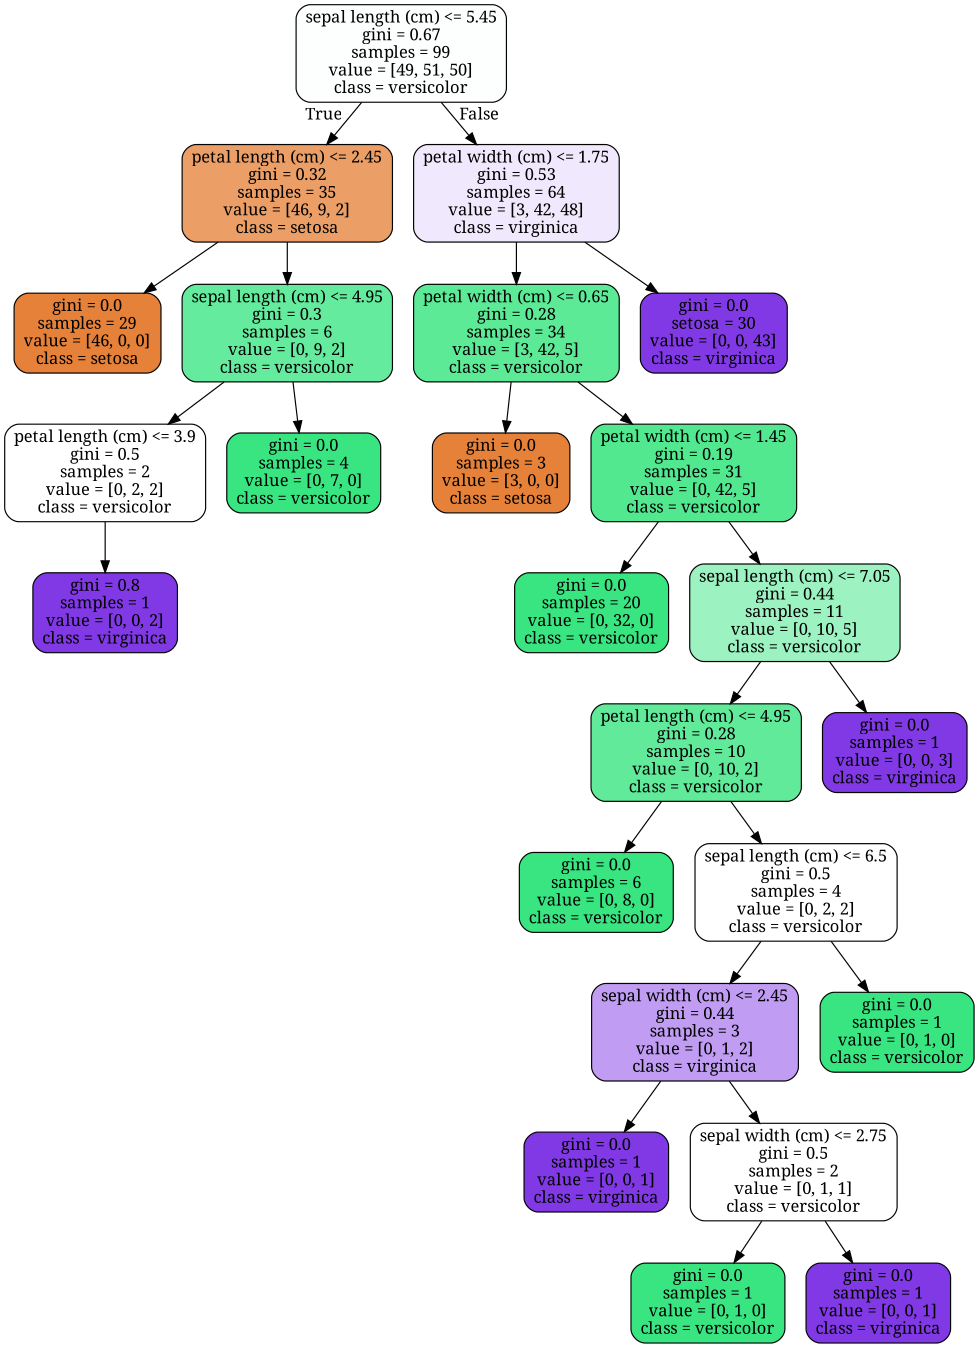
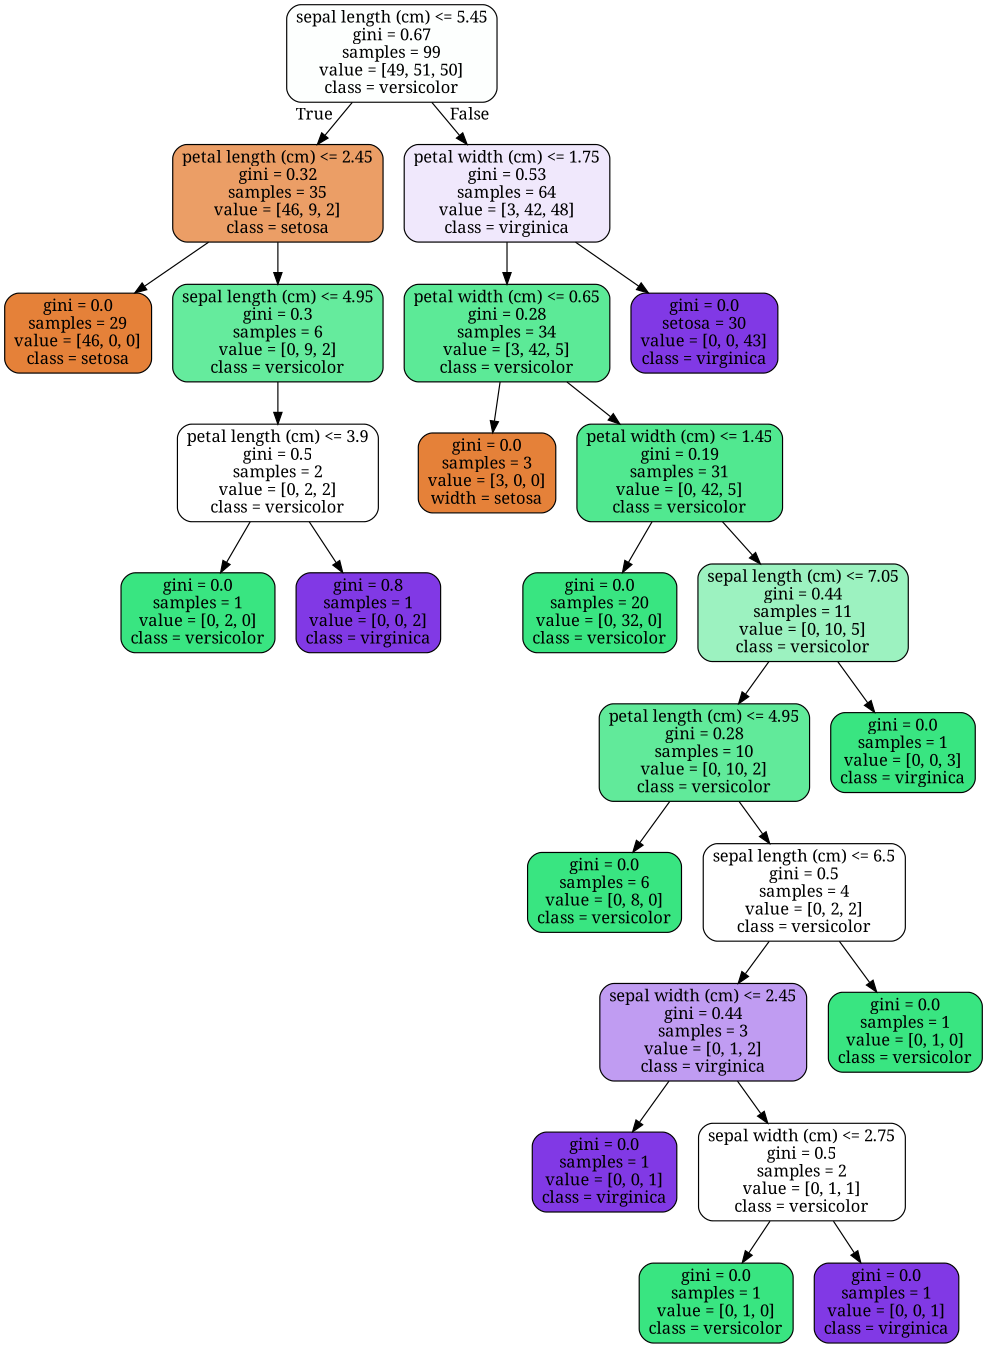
(304, 473) -> none
(501, 473) -> (487, 473)
none -> (198, 613)
(895, 753) -> (903, 753)
